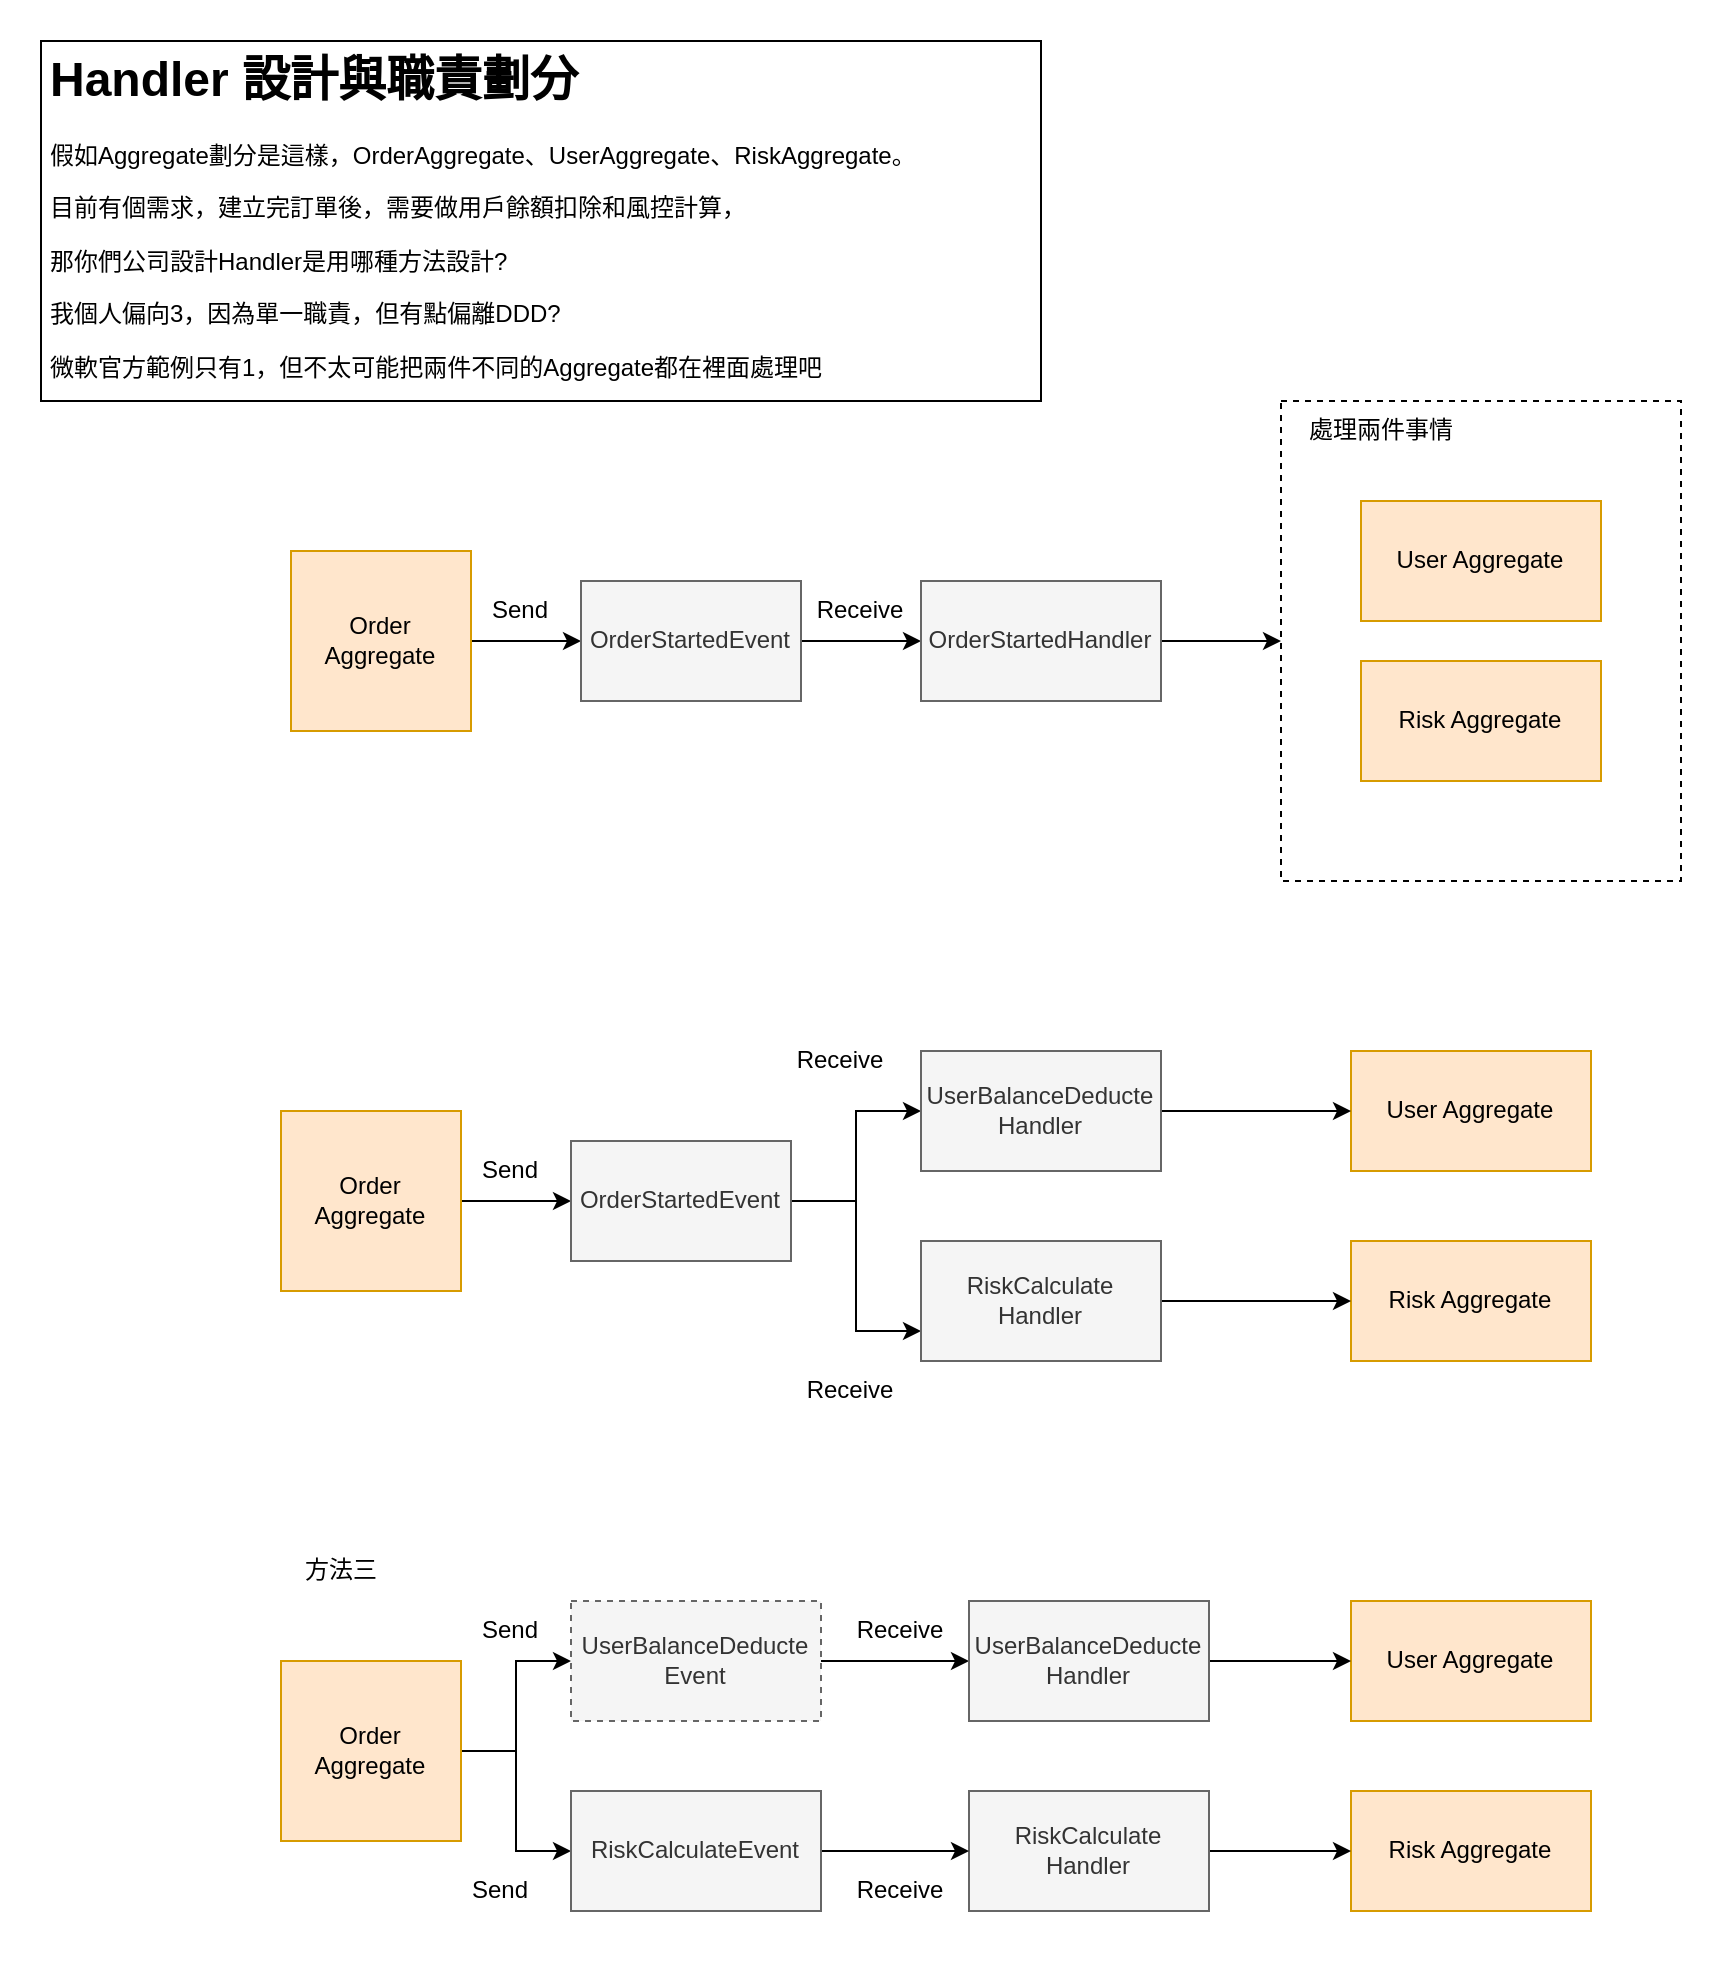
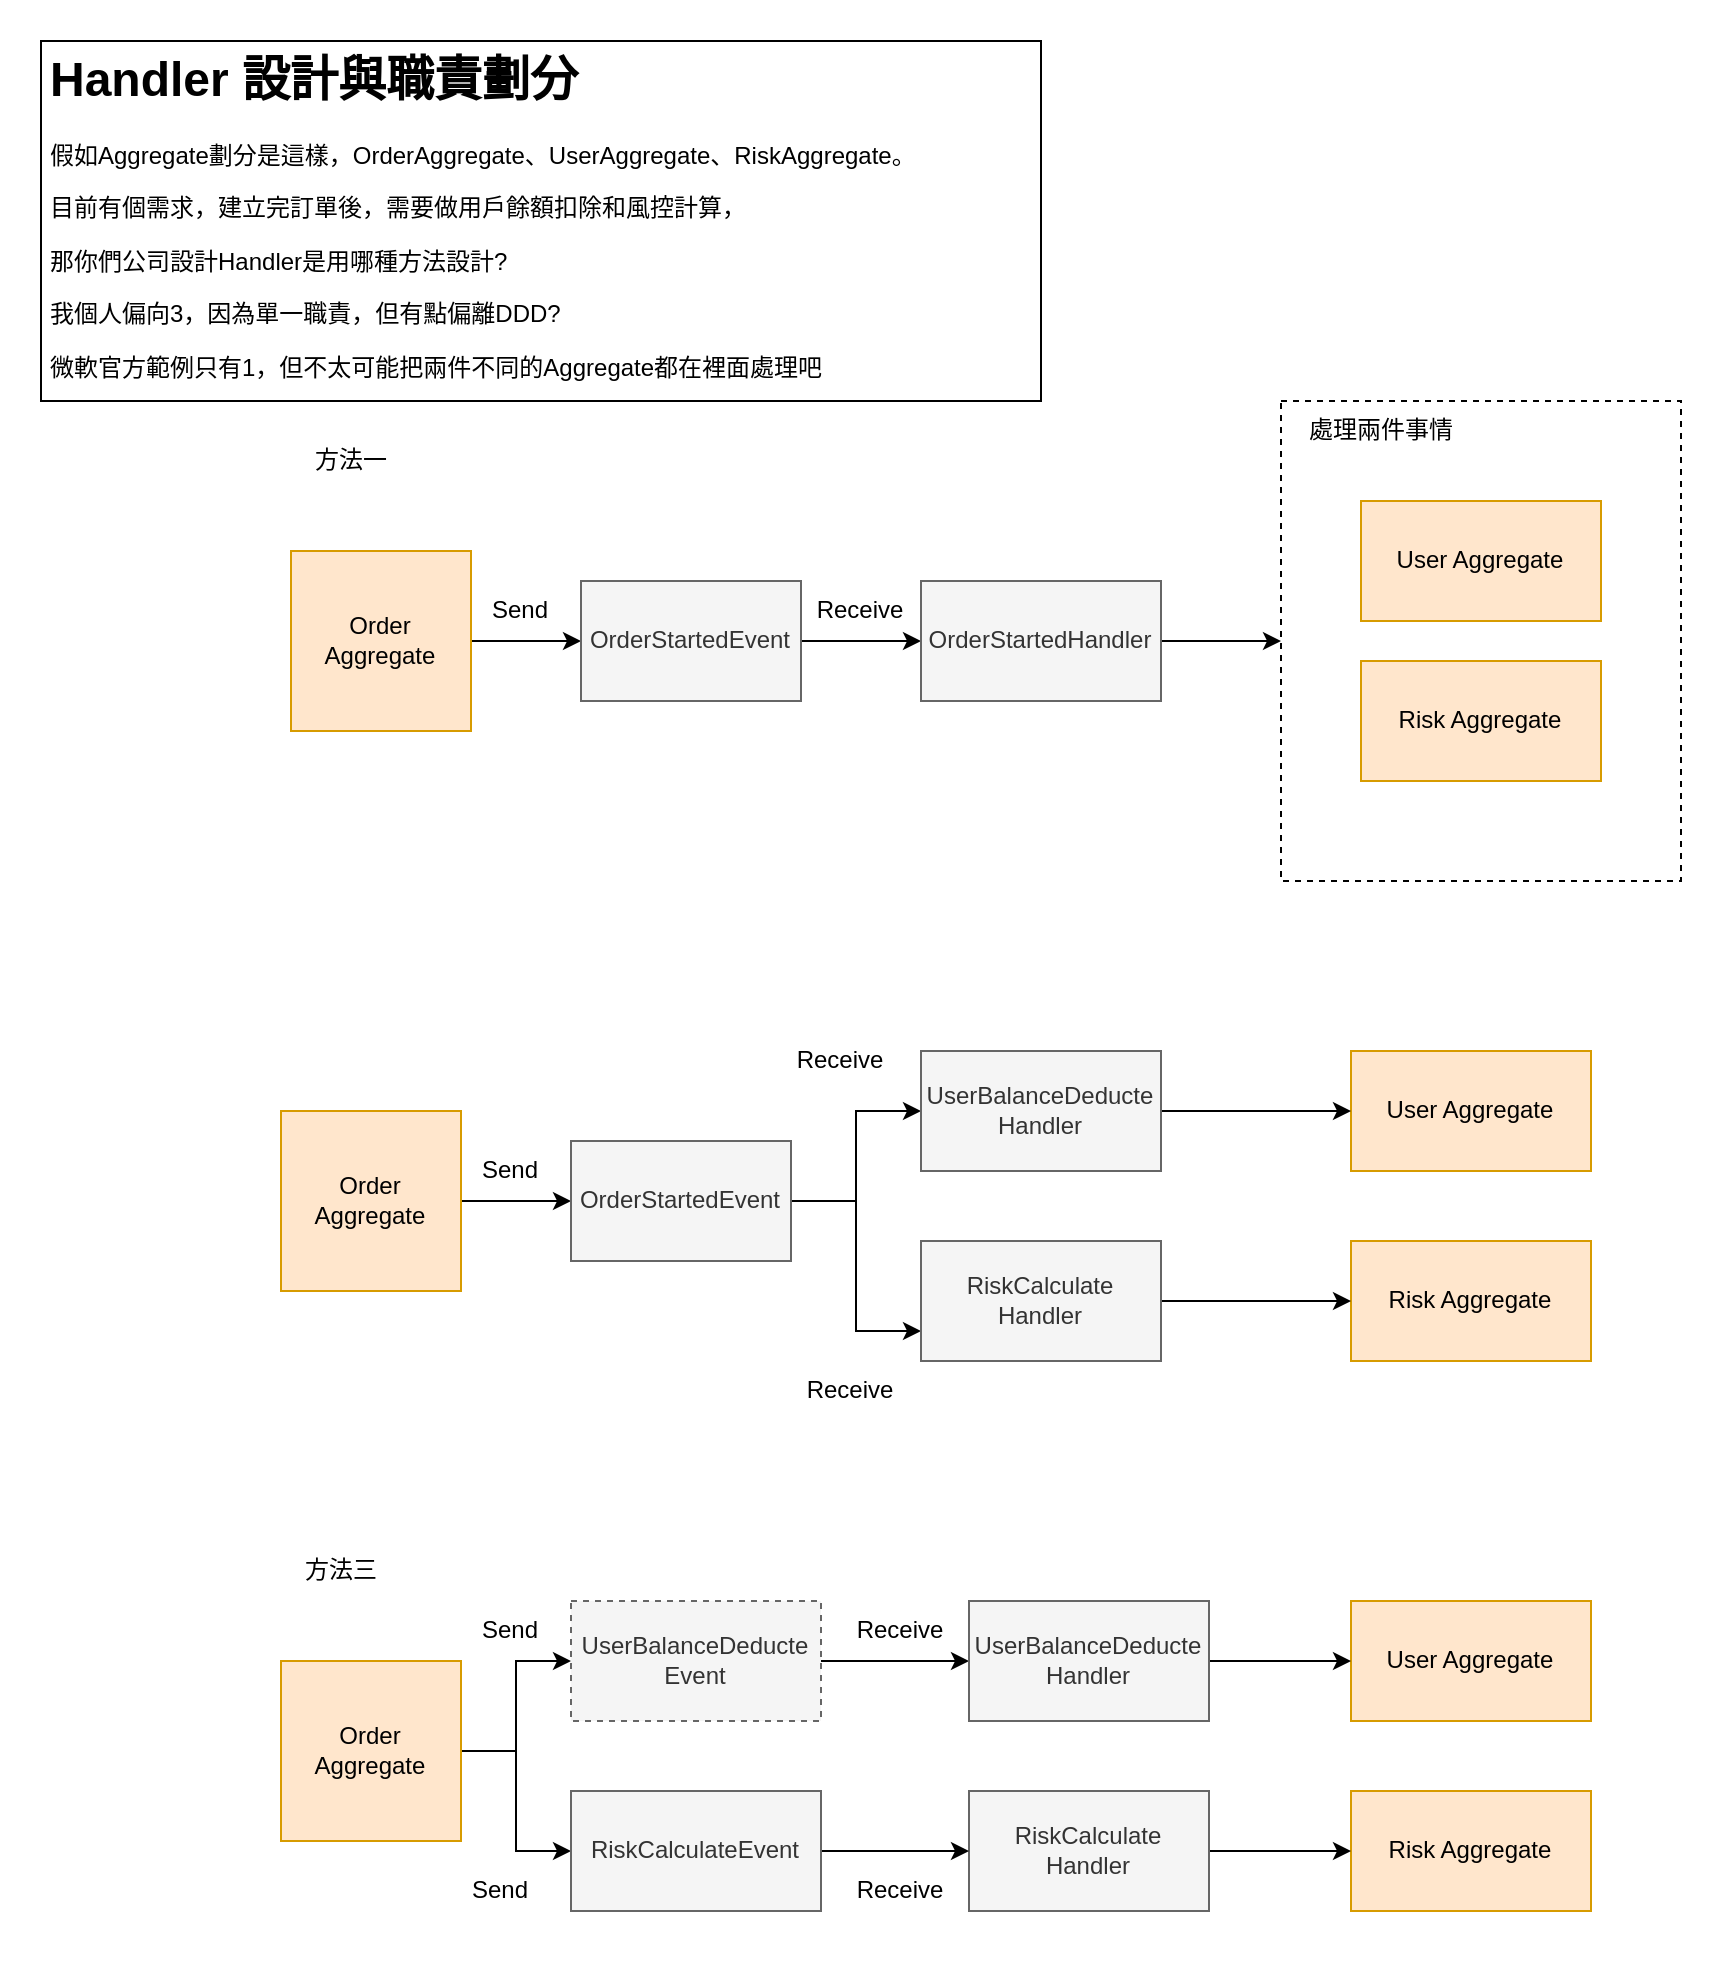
none -> (351, 461)
